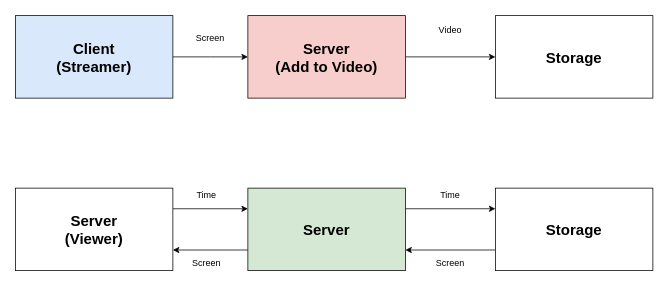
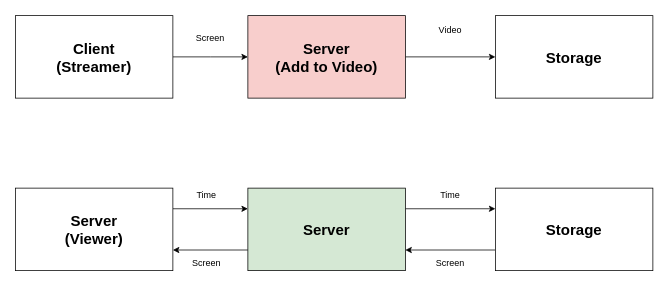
(94, 57) -> (94, 57)
